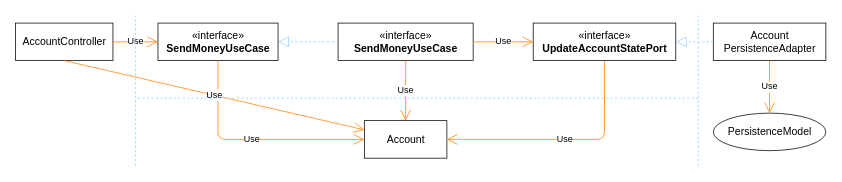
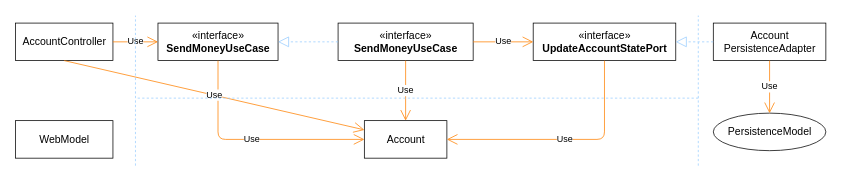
none -> (64, 139)
